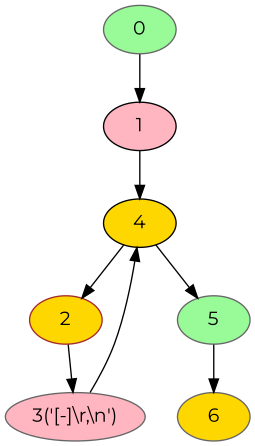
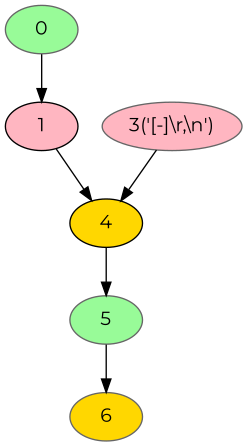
(66, 320) -> none
